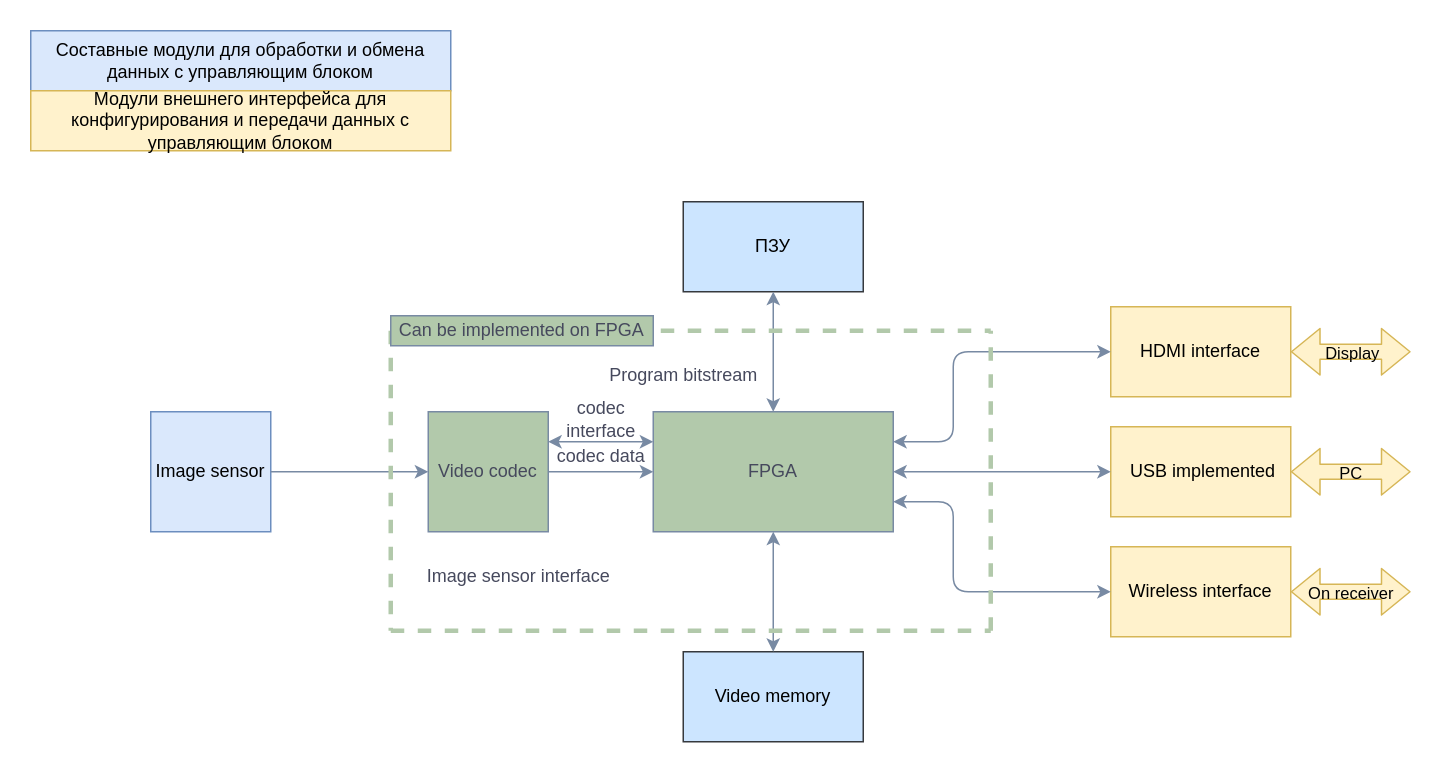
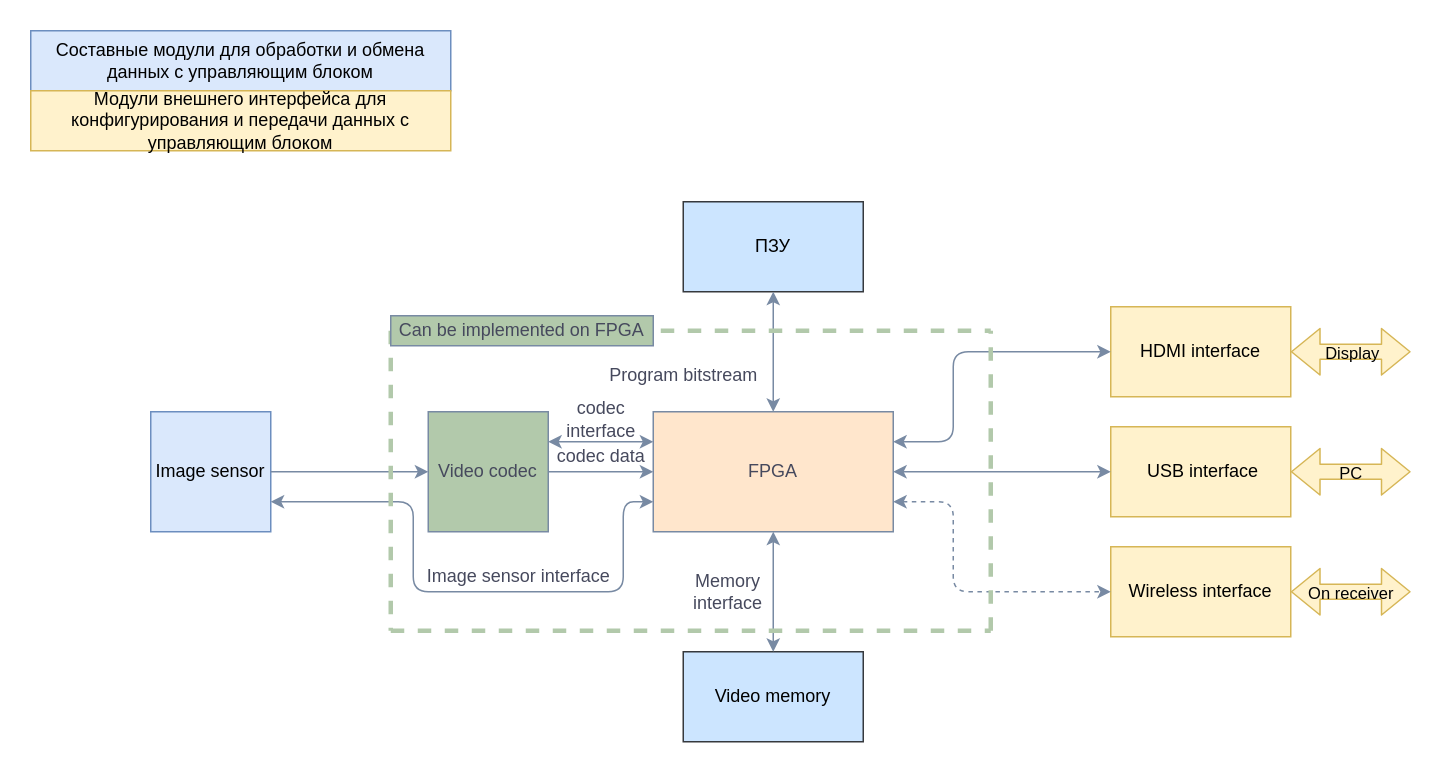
(773, 472) -> (773, 472)
(1201, 472) -> (1201, 472)
none -> (461, 592)
none -> (728, 592)
(967, 592) -> (967, 592)
